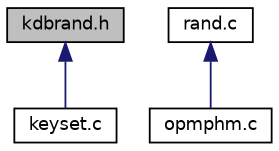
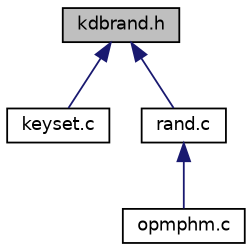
none -> (157, 83)
